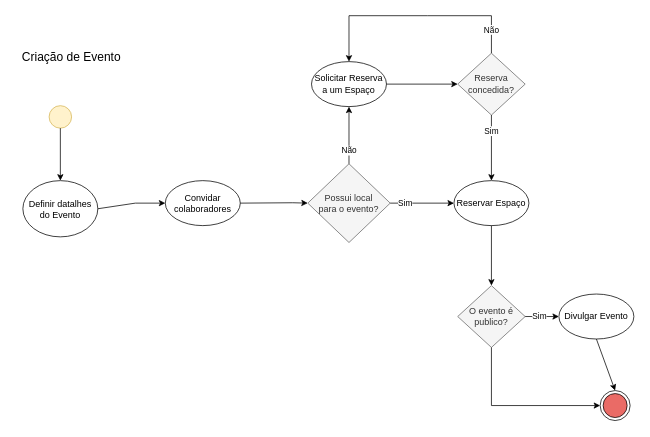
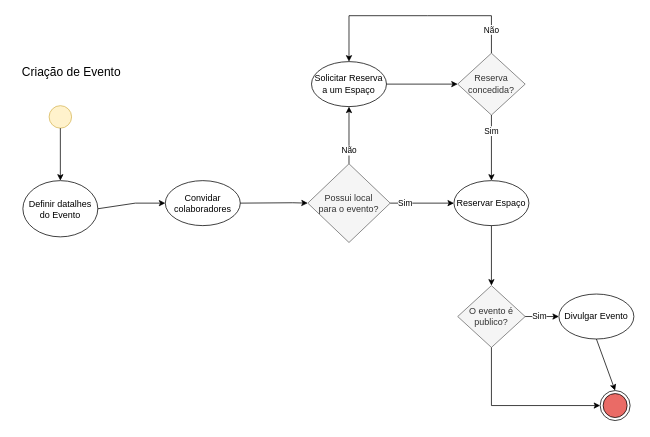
(72, 57) -> (72, 72)
